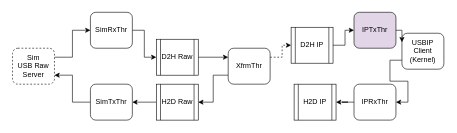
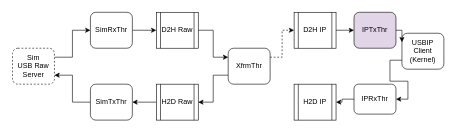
(312, 45) -> (315, 30)
(177, 57) -> (177, 30)
(375, 102) -> (375, 99)
